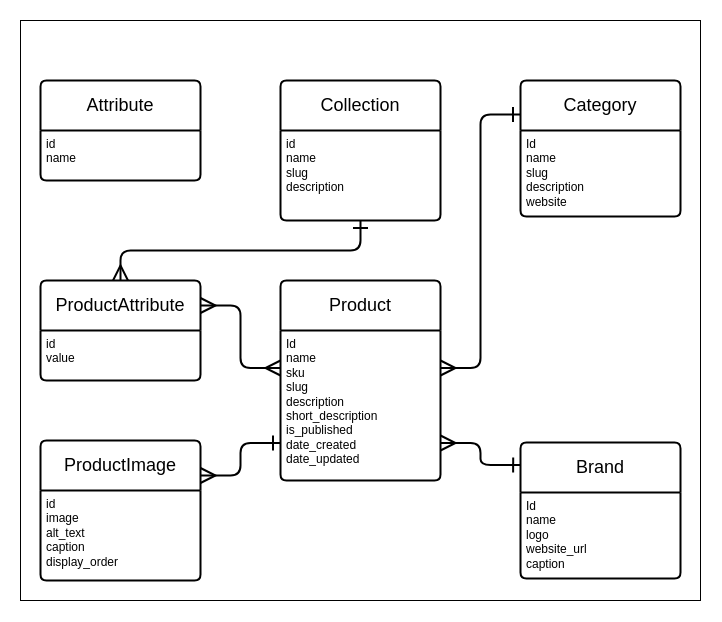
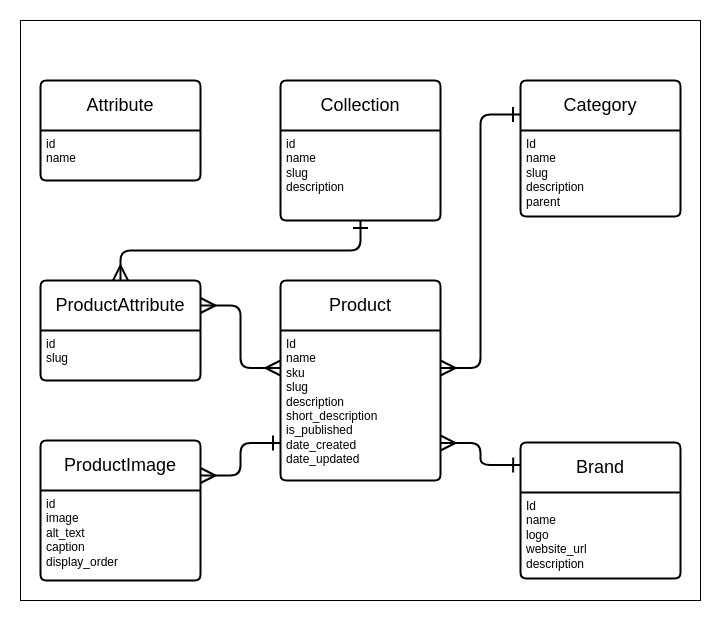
(560, 174) -> (560, 174)
(62, 352) -> (58, 352)
(560, 536) -> (560, 536)
